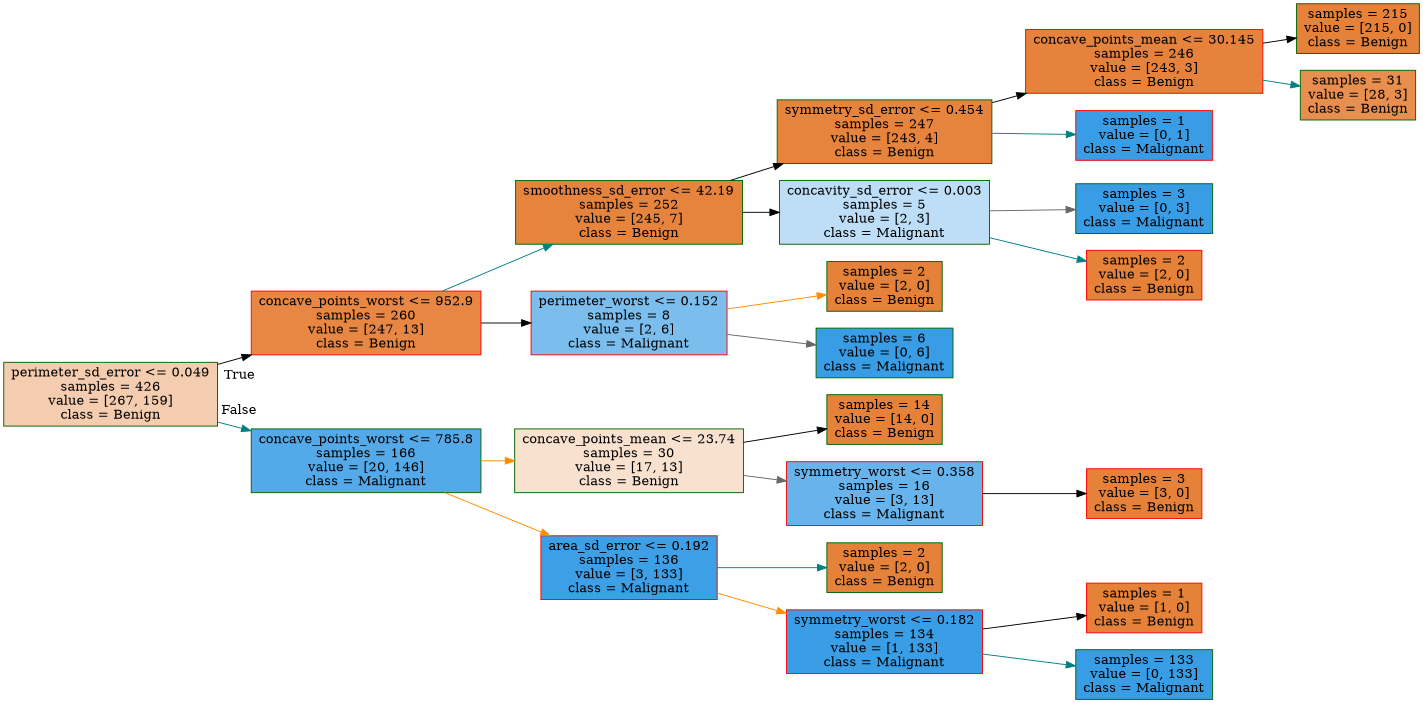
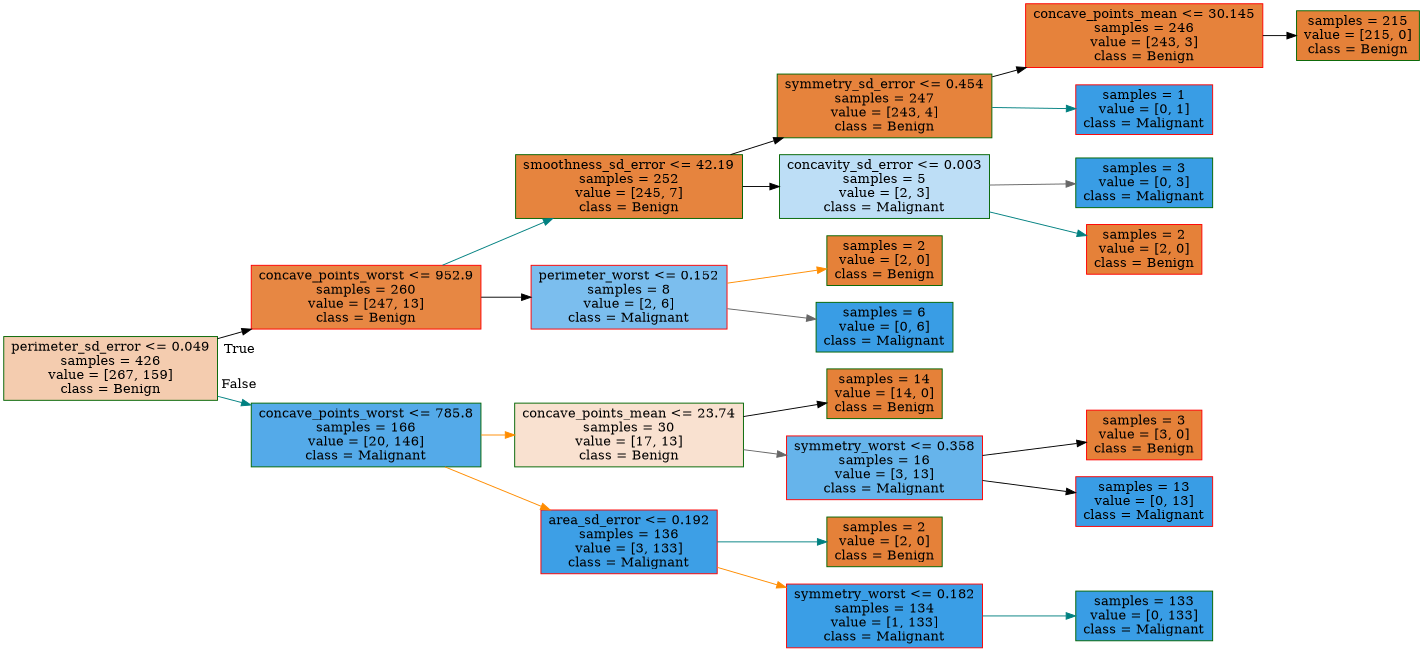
(1358, 95) -> none
none -> (1144, 502)
(1144, 608) -> none
